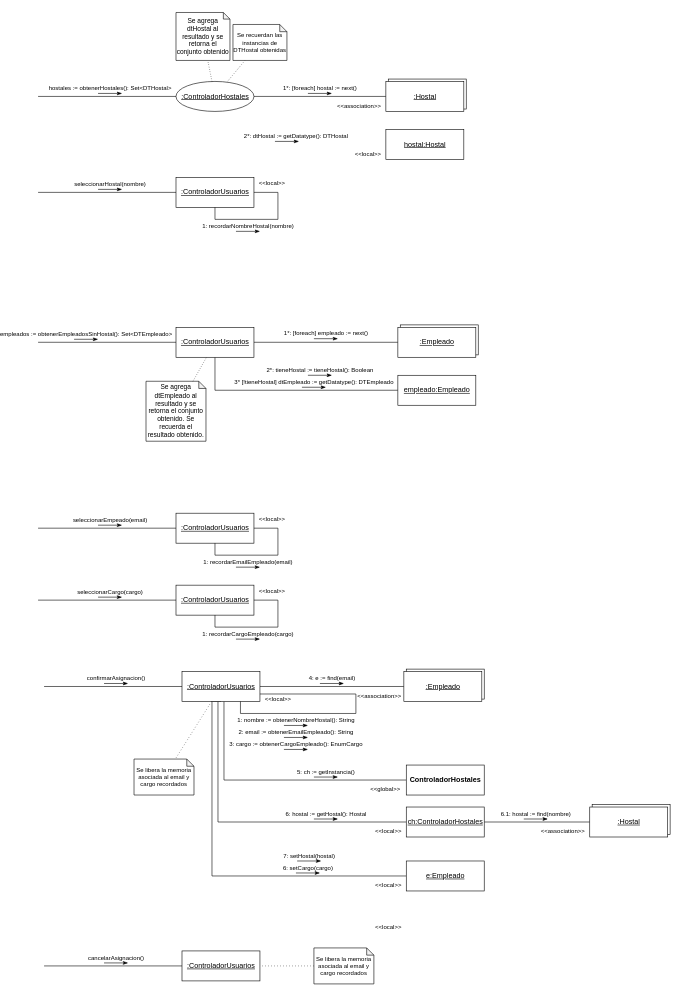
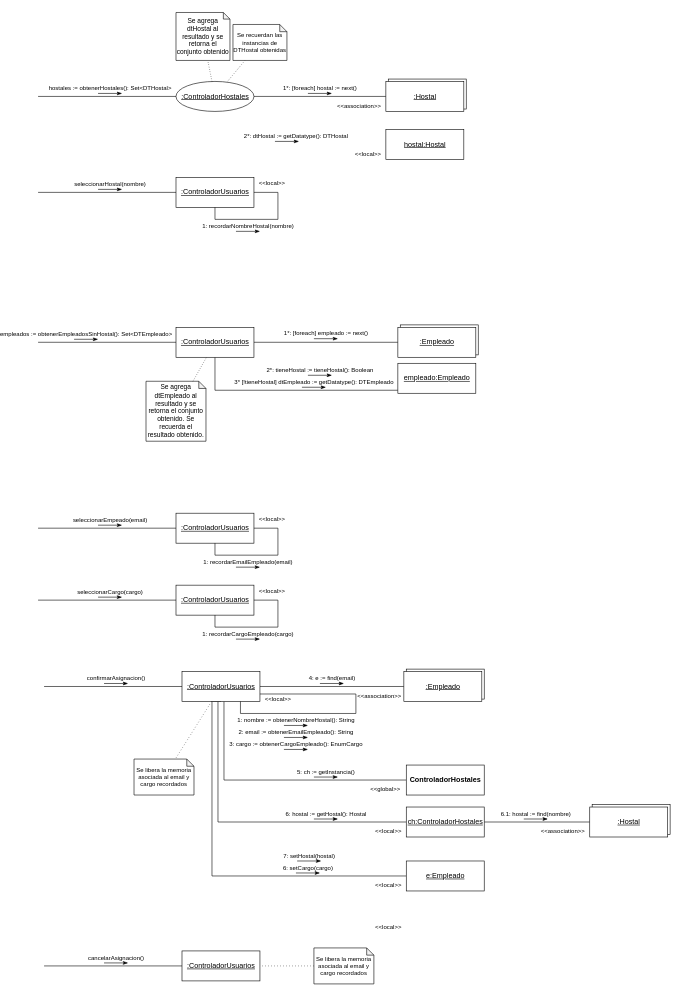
(437, 390) -> (437, 378)
